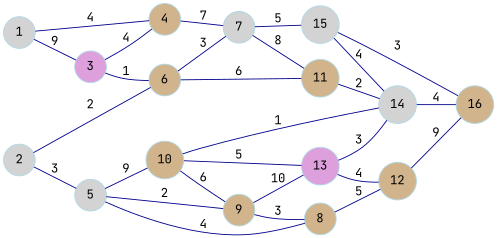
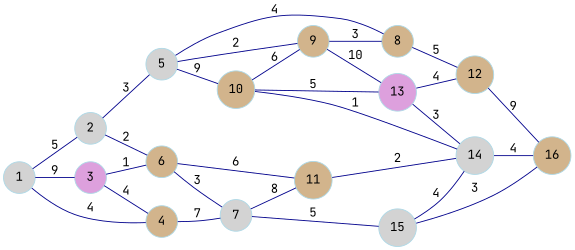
none -> (55, 153)
